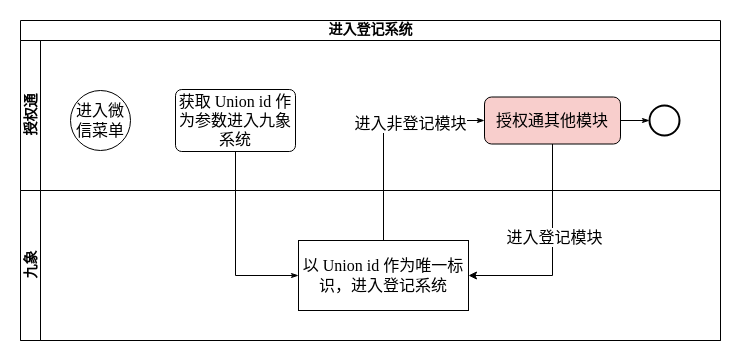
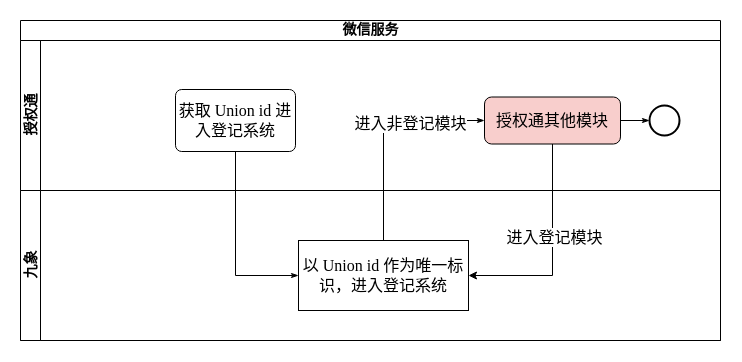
(371, 31) -> (371, 31)
(101, 121) -> none
(236, 121) -> (236, 121)
